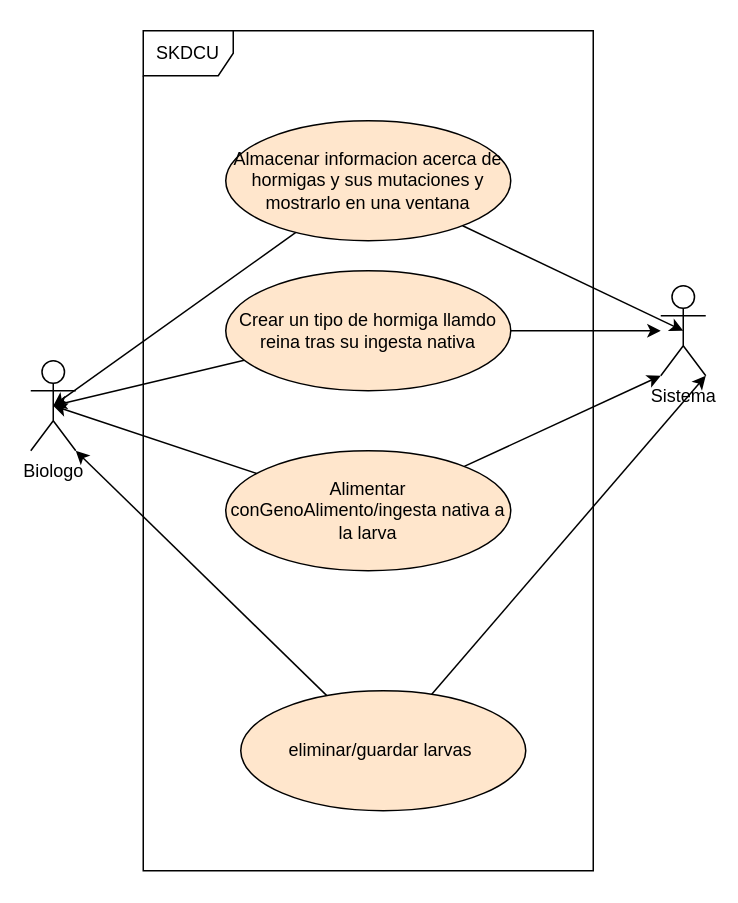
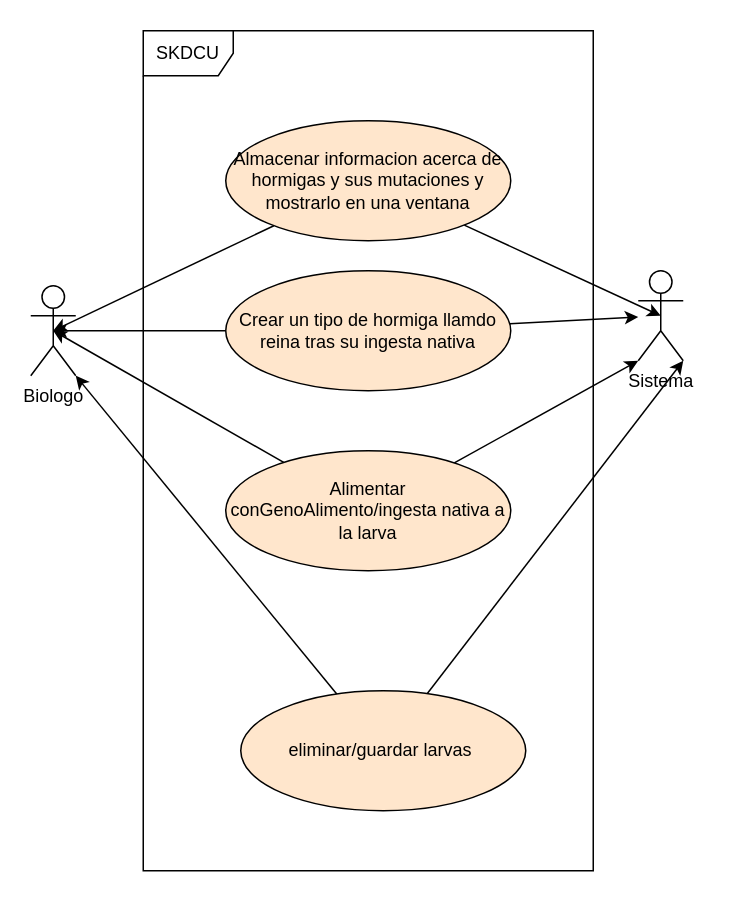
(683, 331) -> (661, 316)
(53, 406) -> (53, 331)
